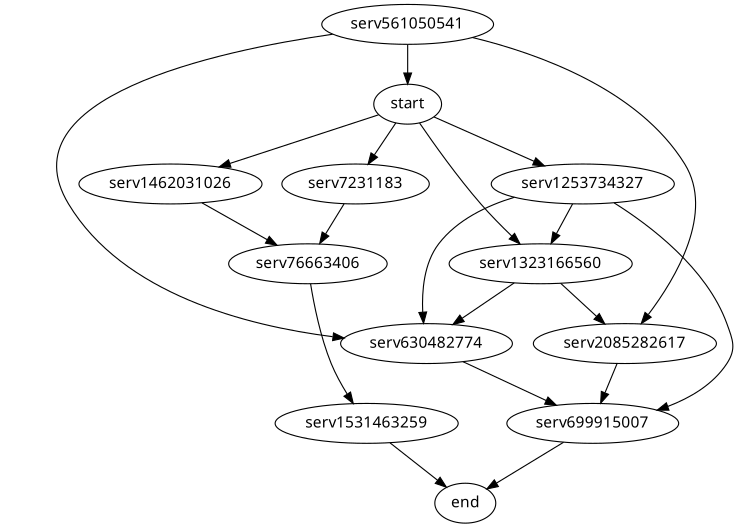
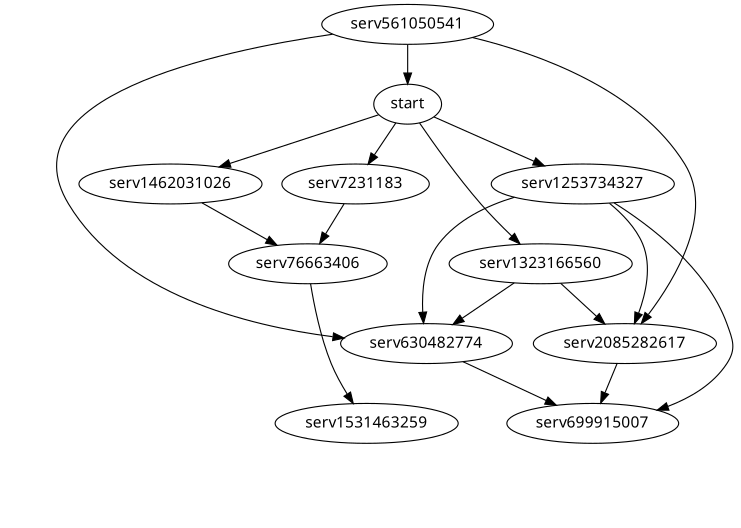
(565, 219) -> (645, 252)
(465, 503) -> none
